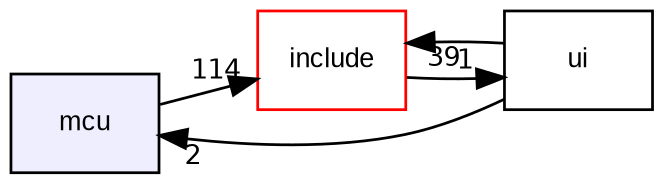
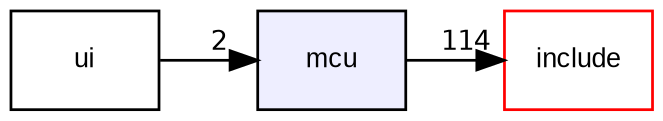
(469, 42) -> none
(442, 79) -> none
